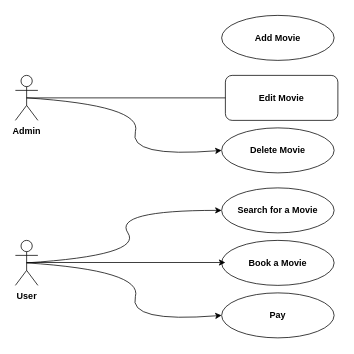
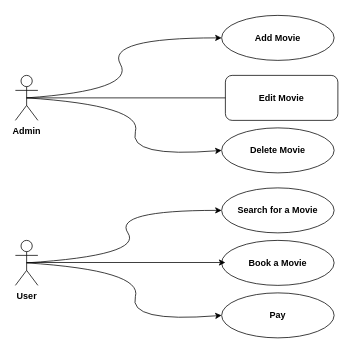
none -> (119, 60)
